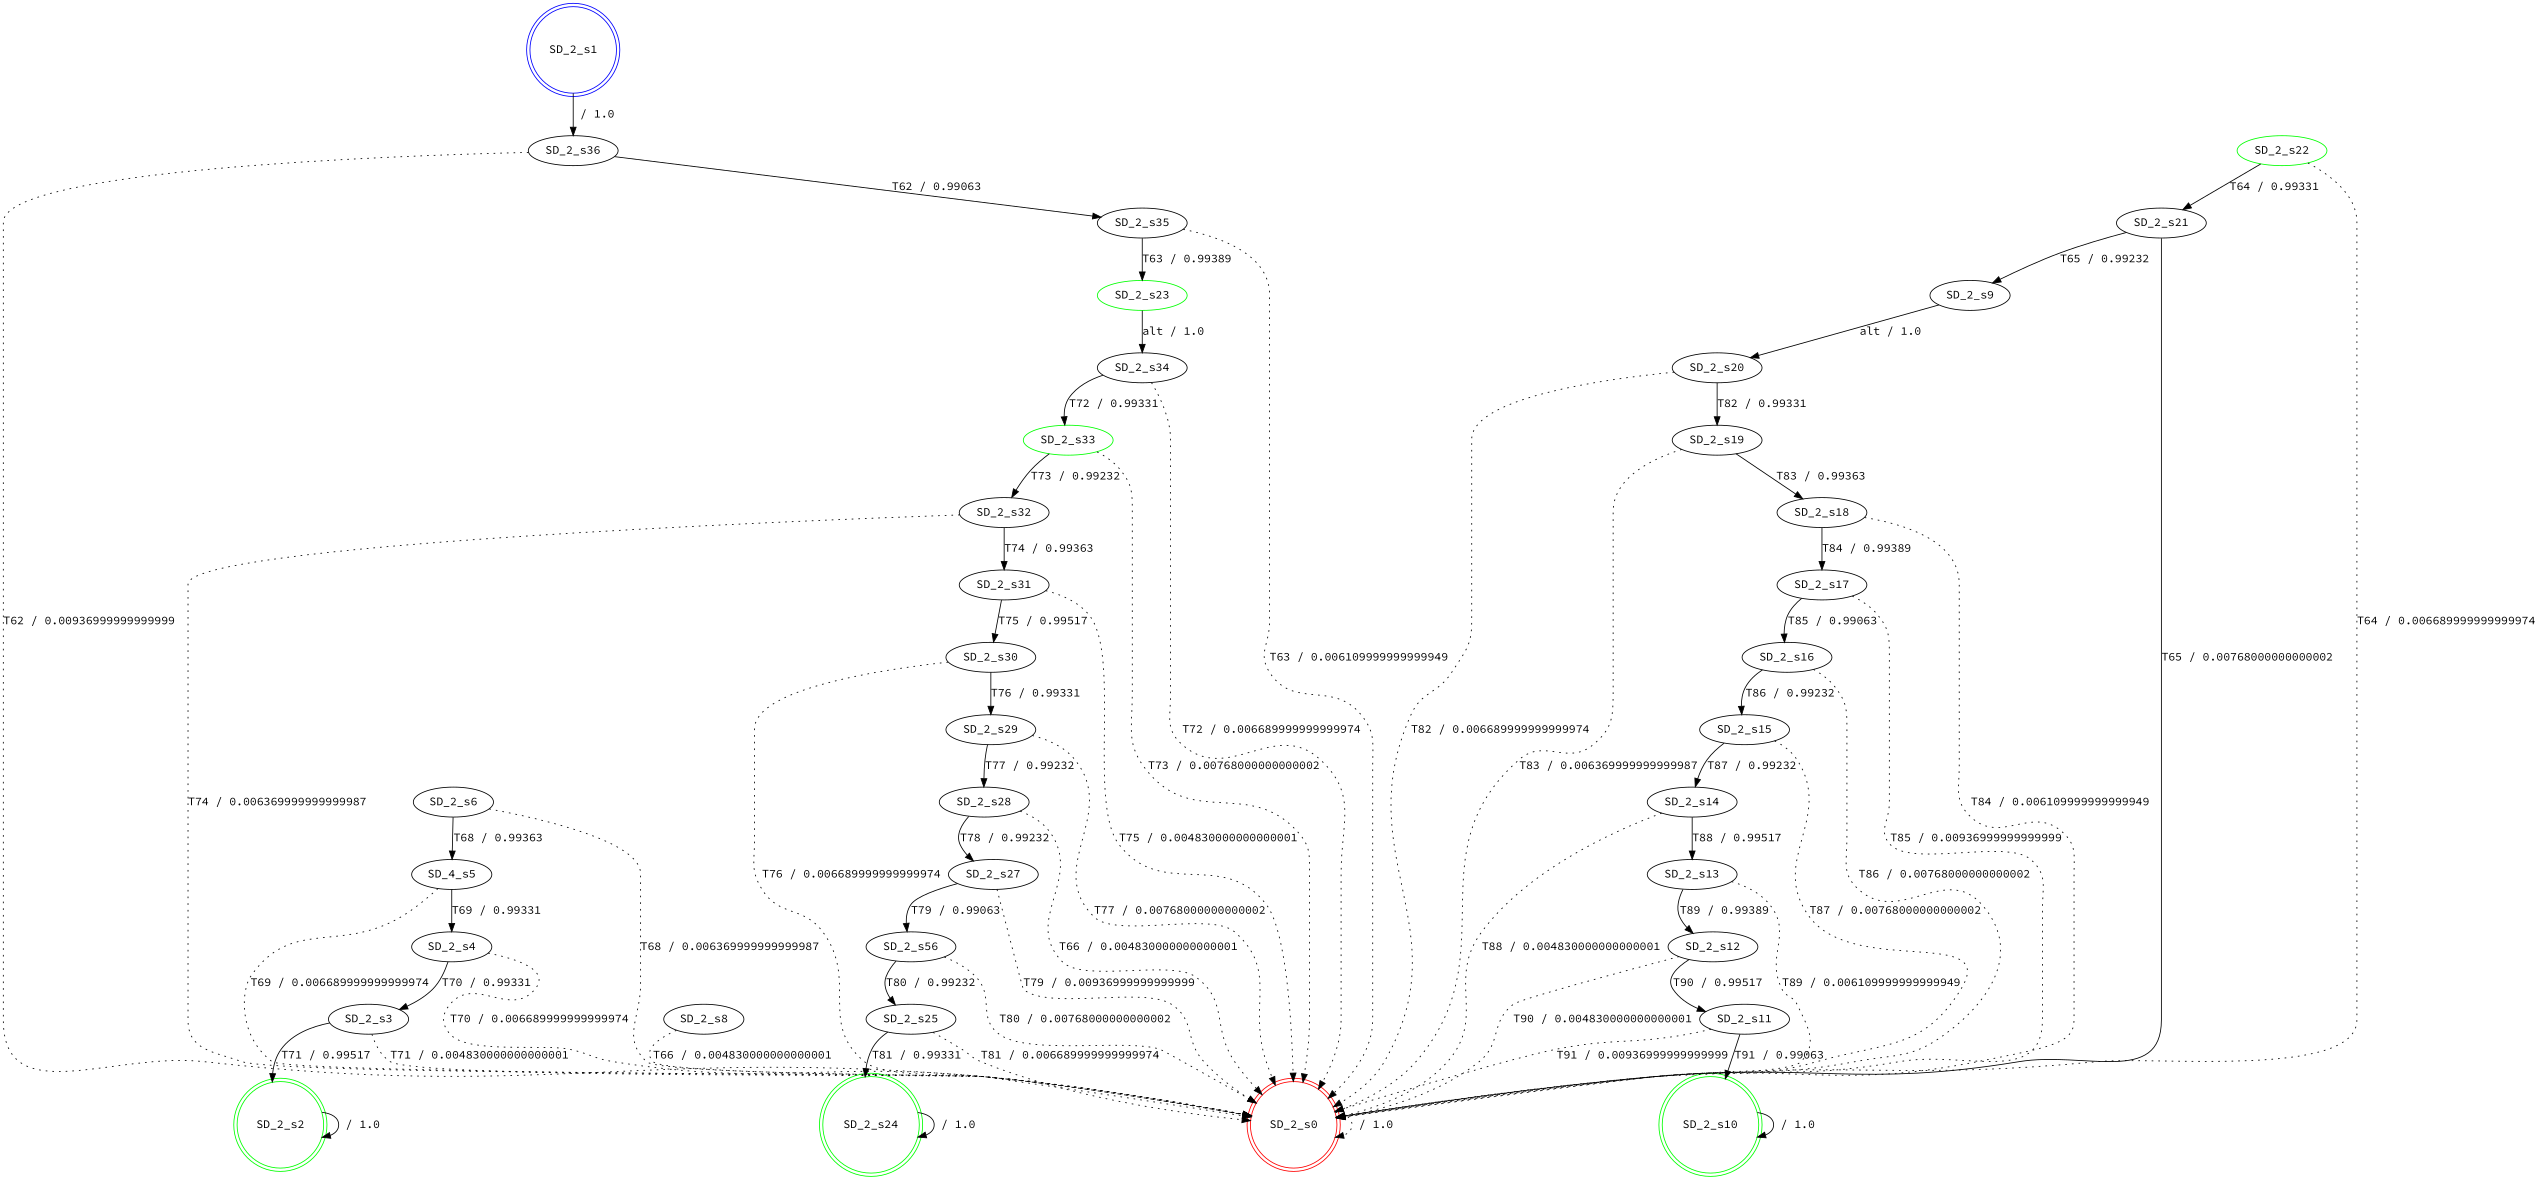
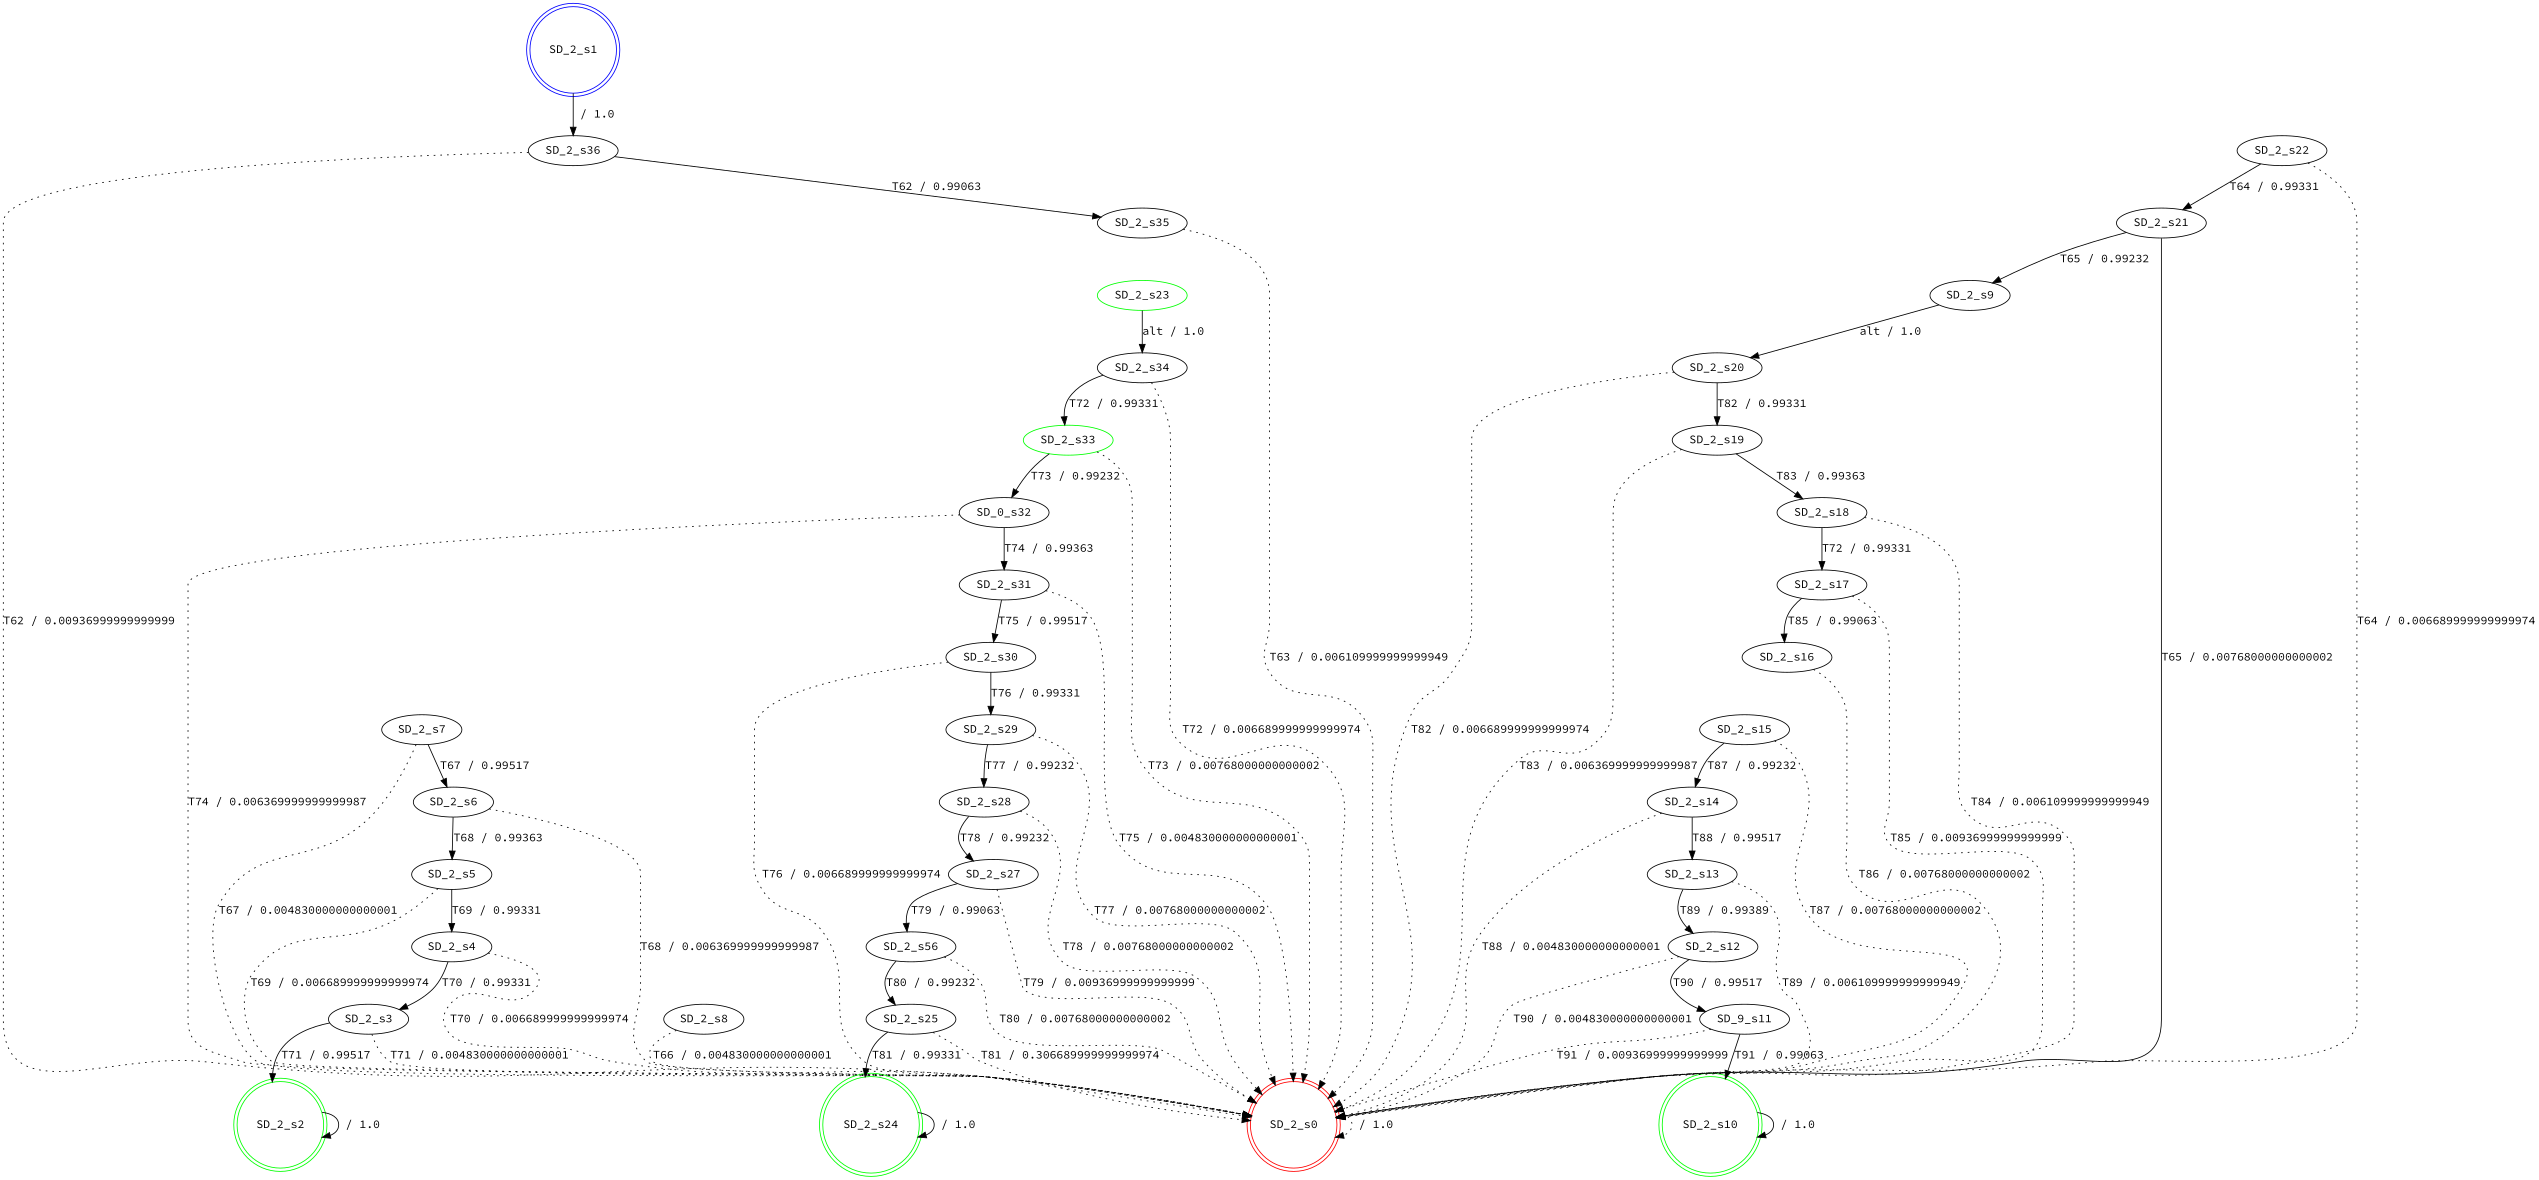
(2282, 151) -> (2282, 151)
(1142, 255) -> none
(1004, 513) -> (1004, 513)
(1867, 549) -> (1867, 549)
(1747, 685) -> none
none -> (422, 730)
(452, 874) -> (452, 874)
(1148, 947) -> (1148, 947)
(1745, 1019) -> (1745, 1019)
(1070, 1055) -> (1070, 1055)
